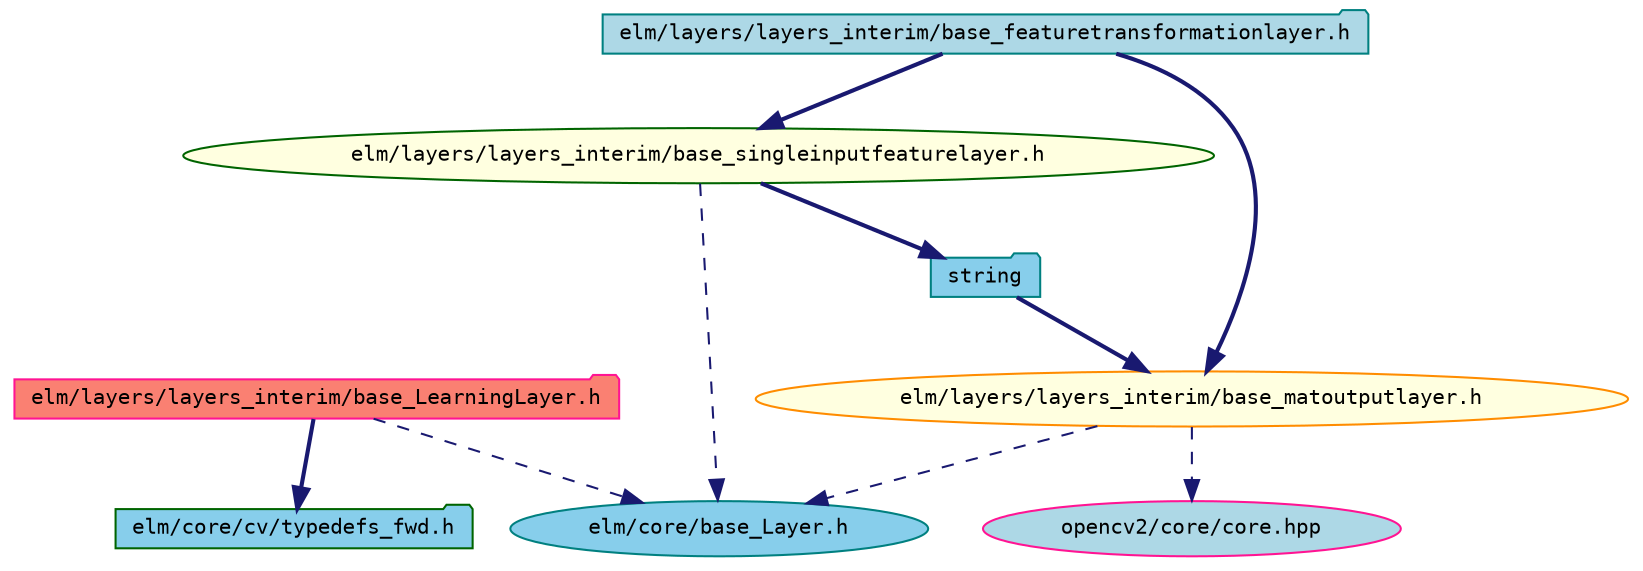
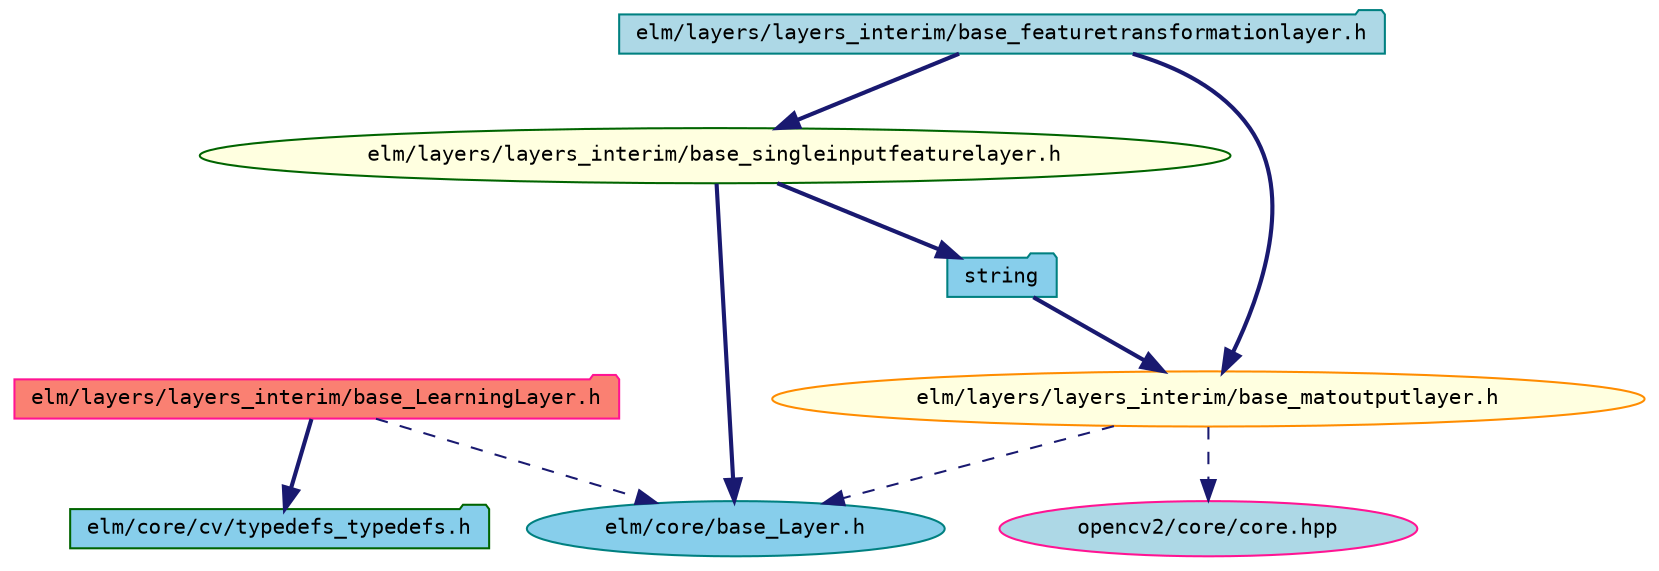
(708, 332) -> (725, 332)
(294, 529) -> (280, 529)
